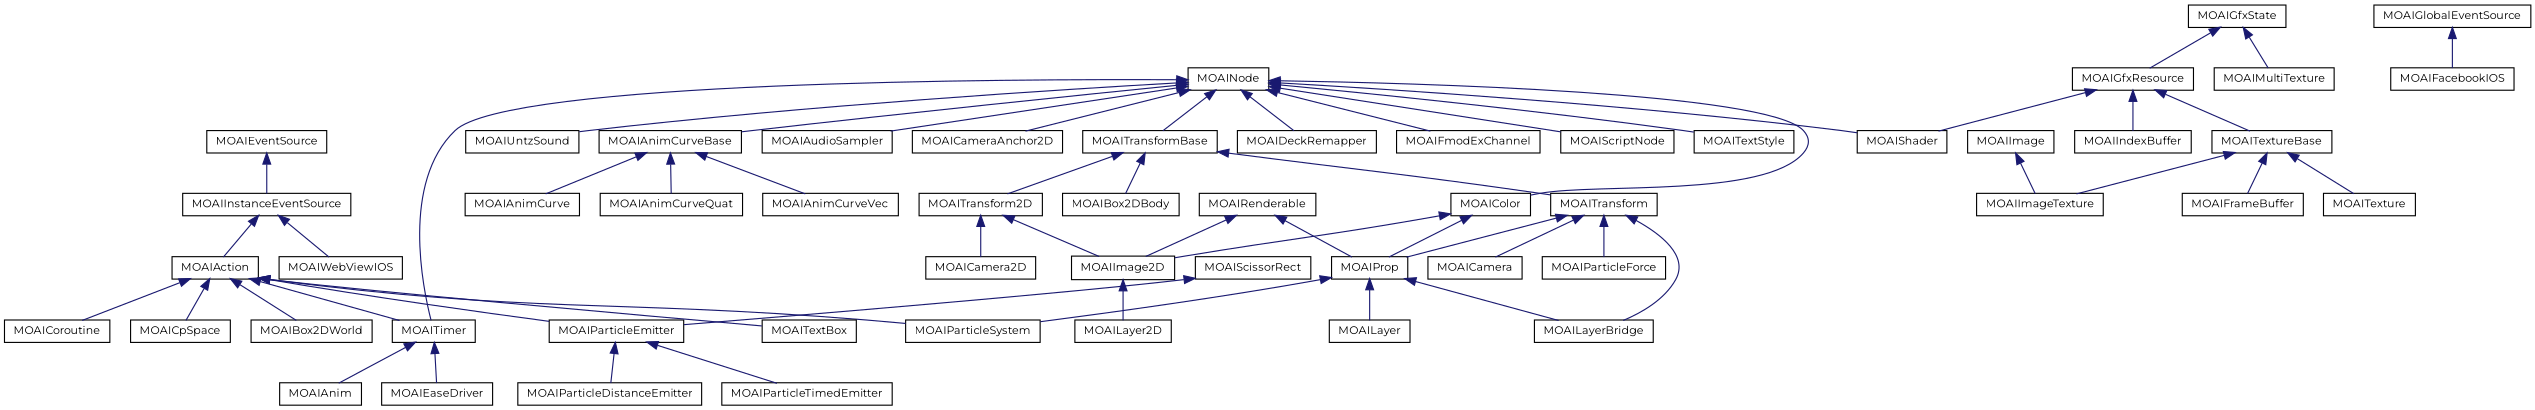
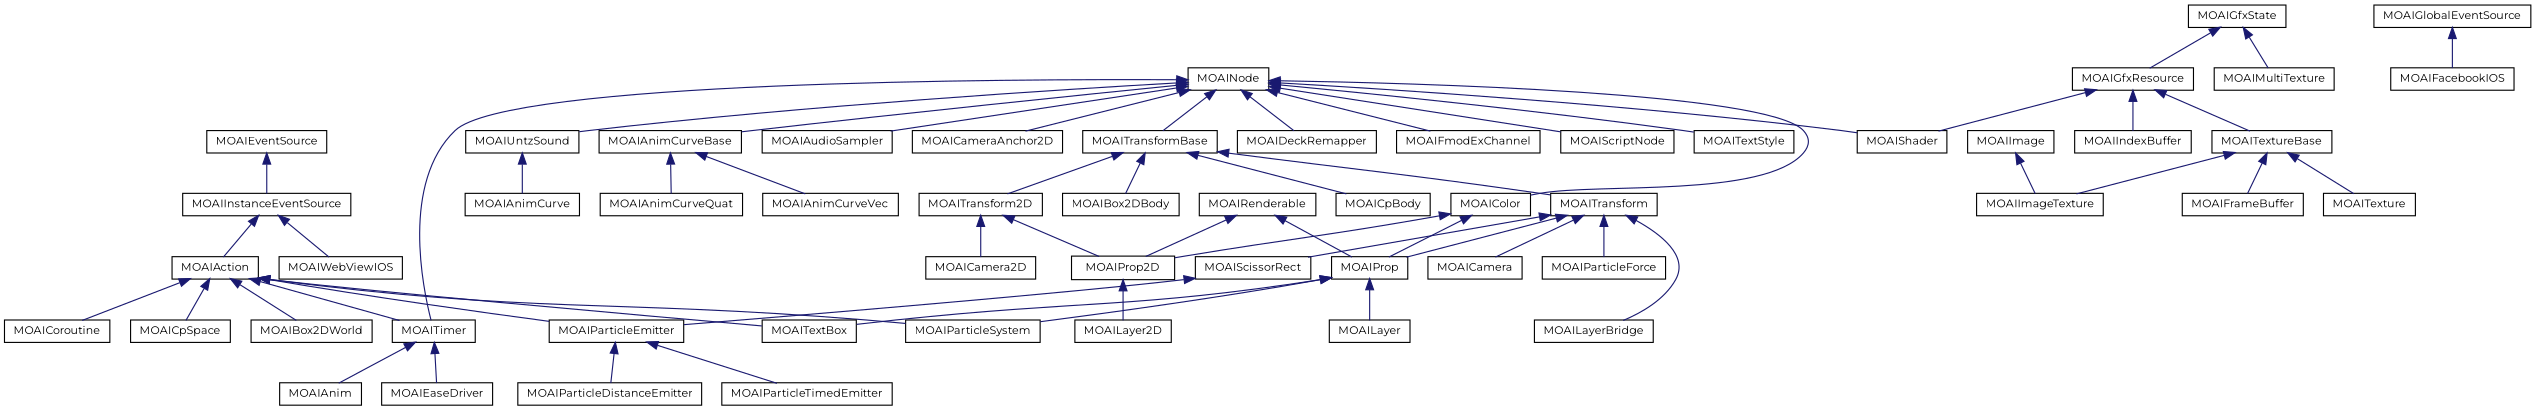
(591, 175) -> (522, 179)
none -> (1383, 205)
none -> (1406, 240)
(1123, 268) -> (1123, 268)
(1487, 301) -> (1089, 304)
